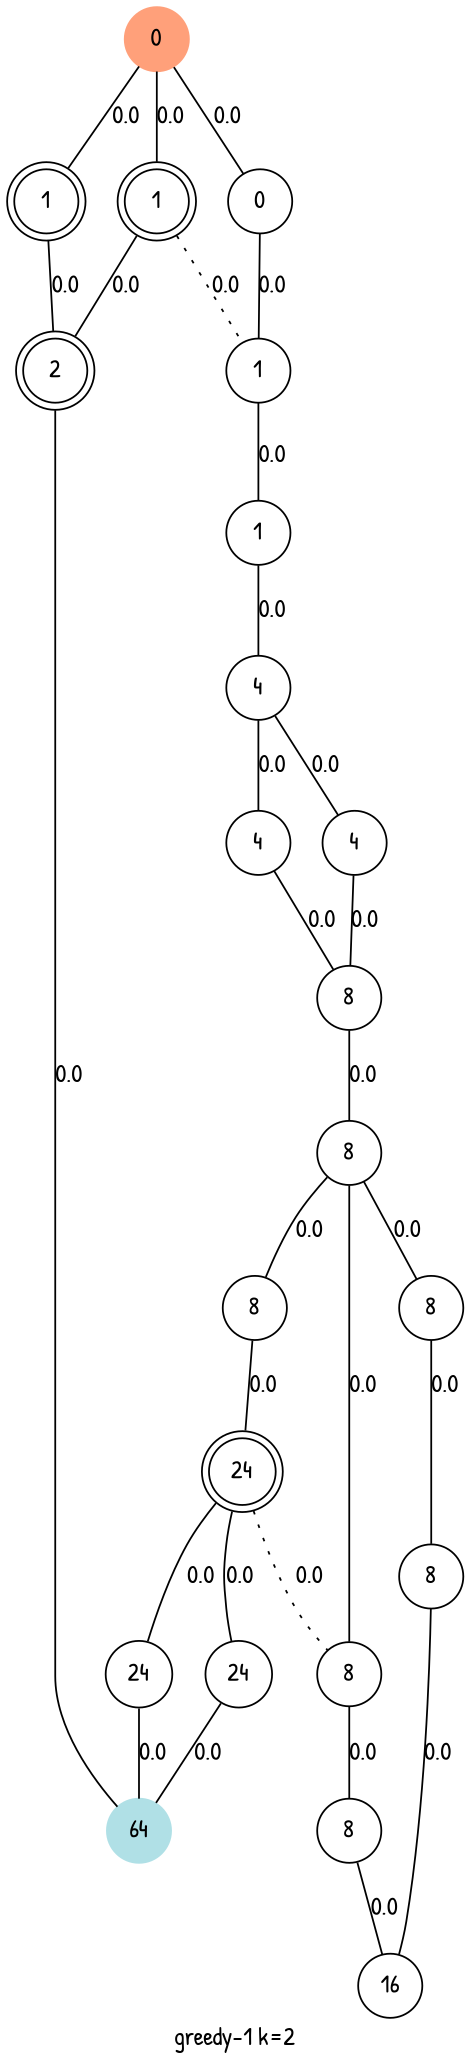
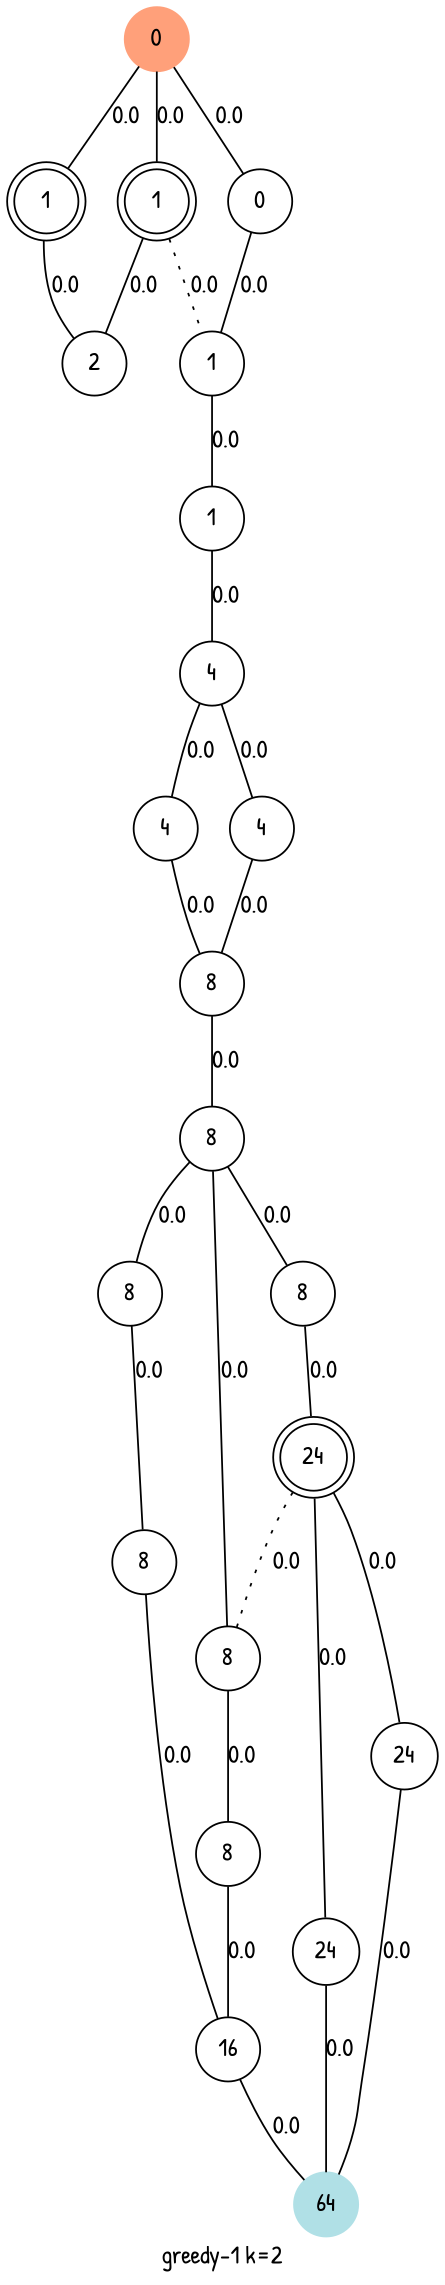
(55, 371) -> (94, 364)
(55, 1117) -> (268, 2133)
